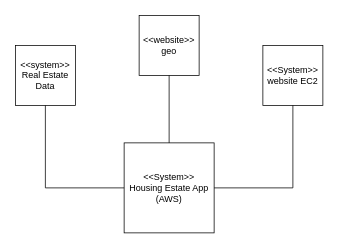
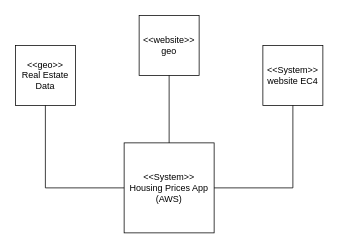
(45, 75) -> (45, 75)
(293, 75) -> (293, 75)
(169, 188) -> (169, 188)
